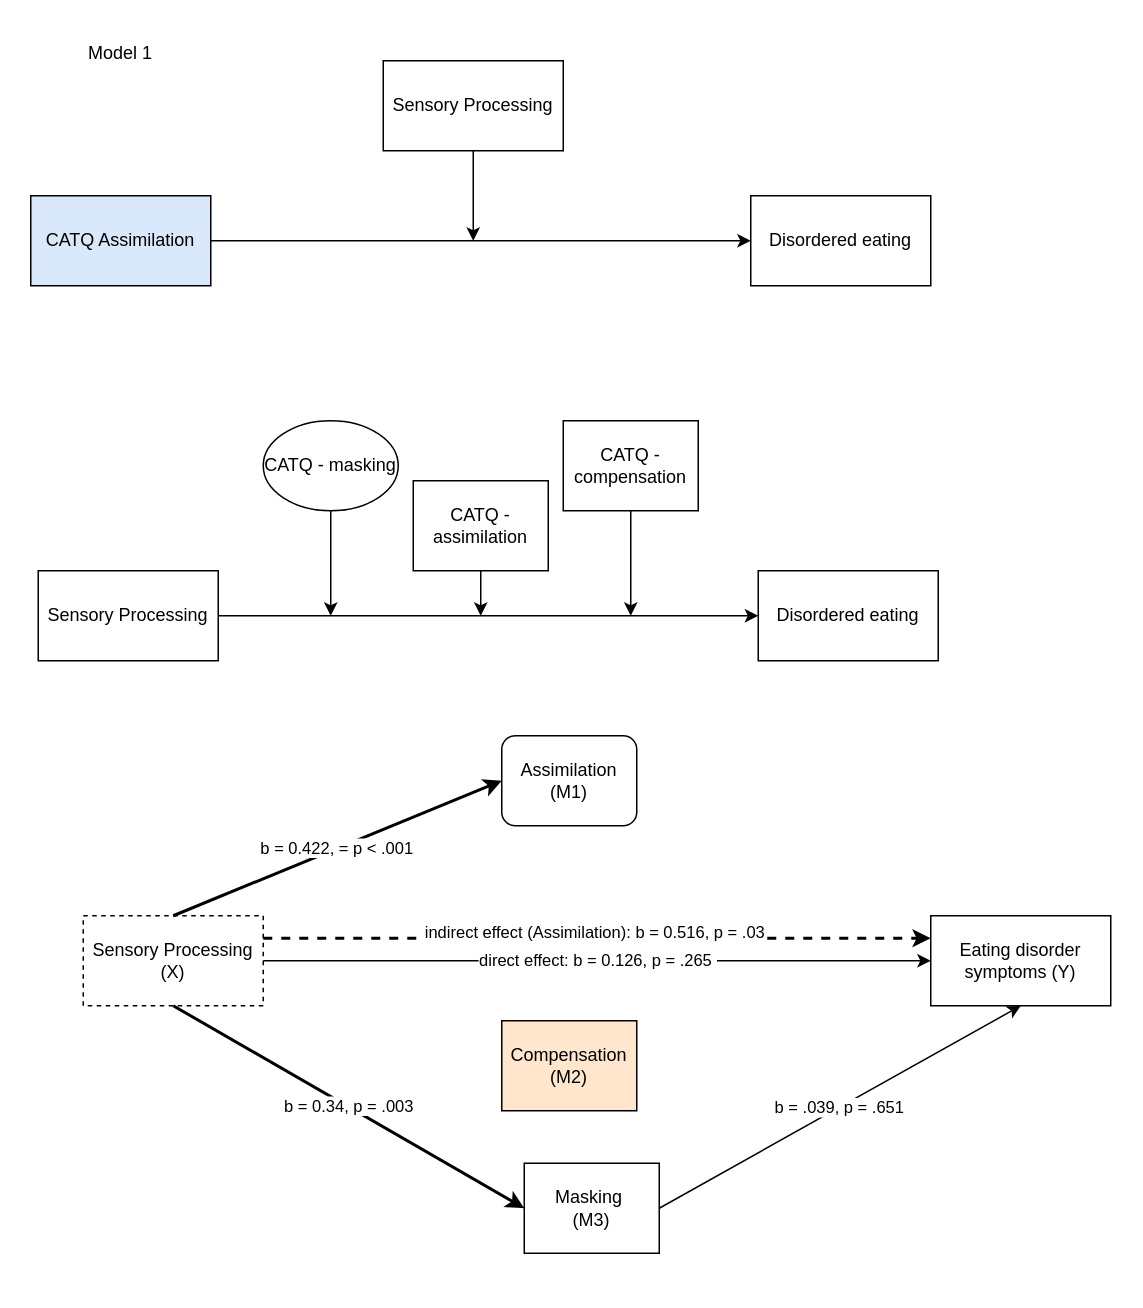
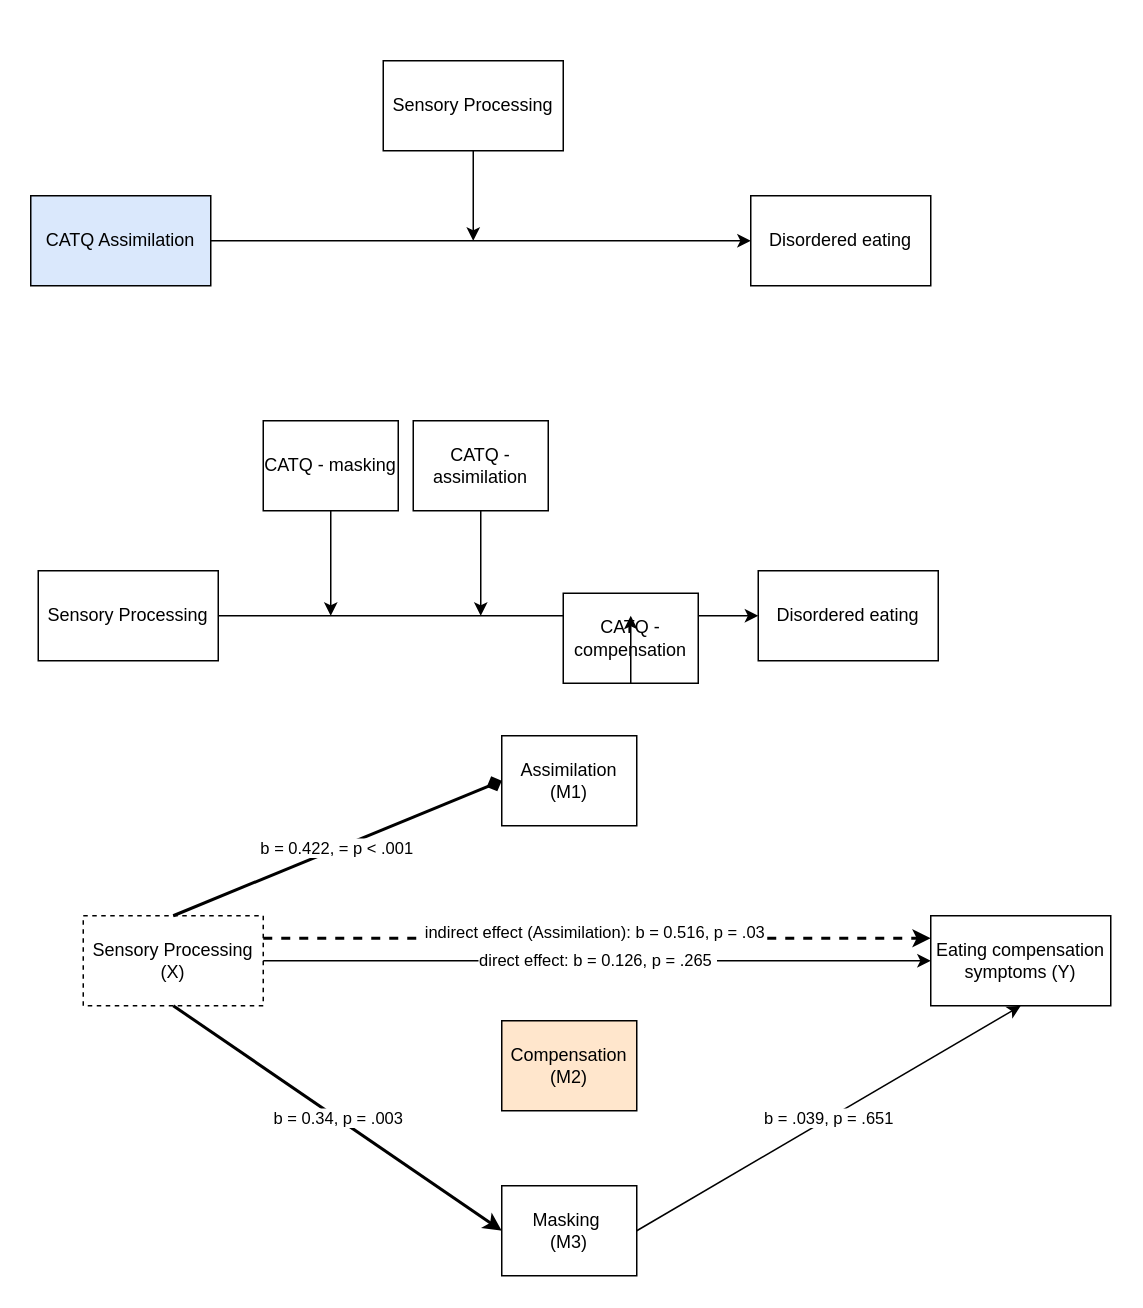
(121, 53) -> none
(331, 466) -> (331, 466)
(631, 466) -> (631, 638)
(481, 526) -> (481, 466)
(569, 781) -> (569, 781)
(488, 787) -> (488, 787)
(1021, 961) -> (1021, 961)
(592, 1208) -> (569, 1231)
